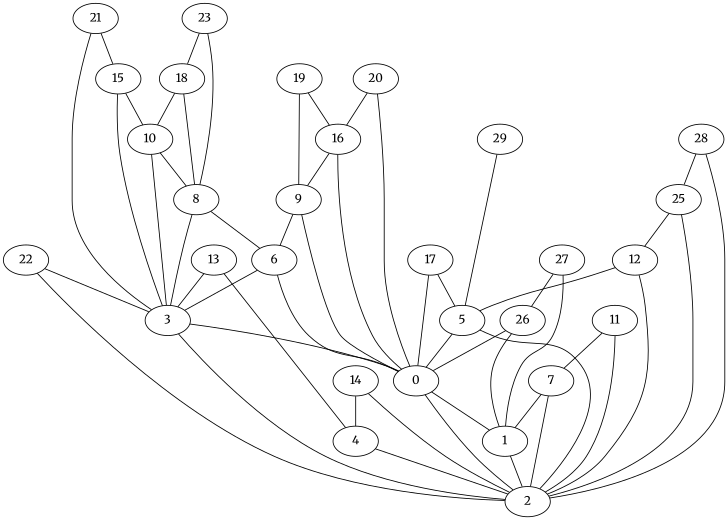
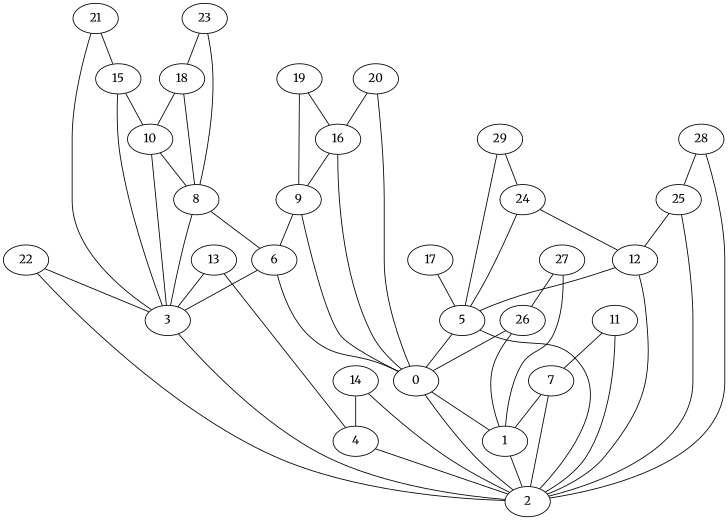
none -> (523, 200)
(423, 320) -> none
(296, 342) -> none
